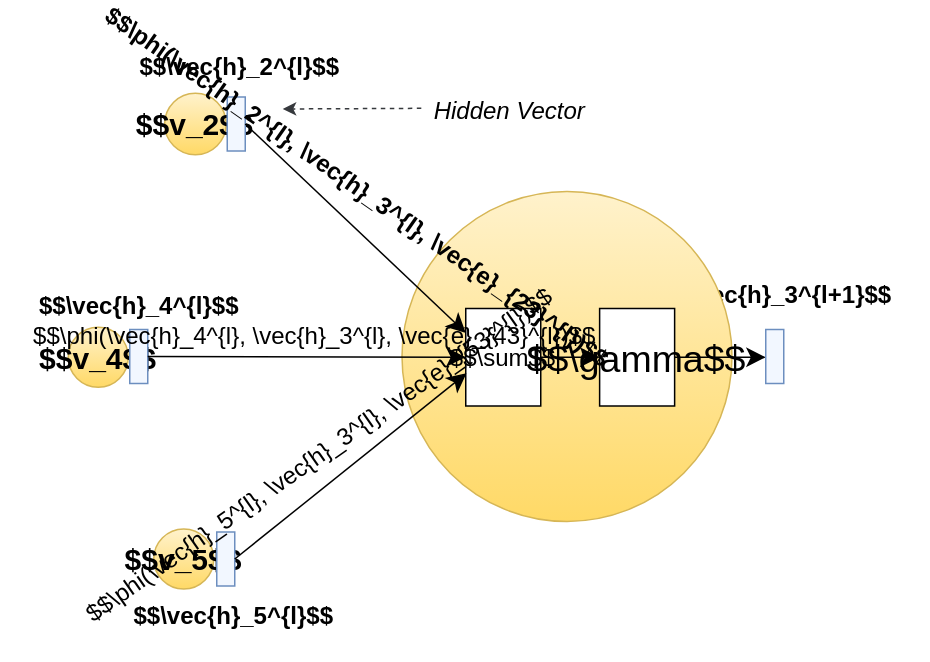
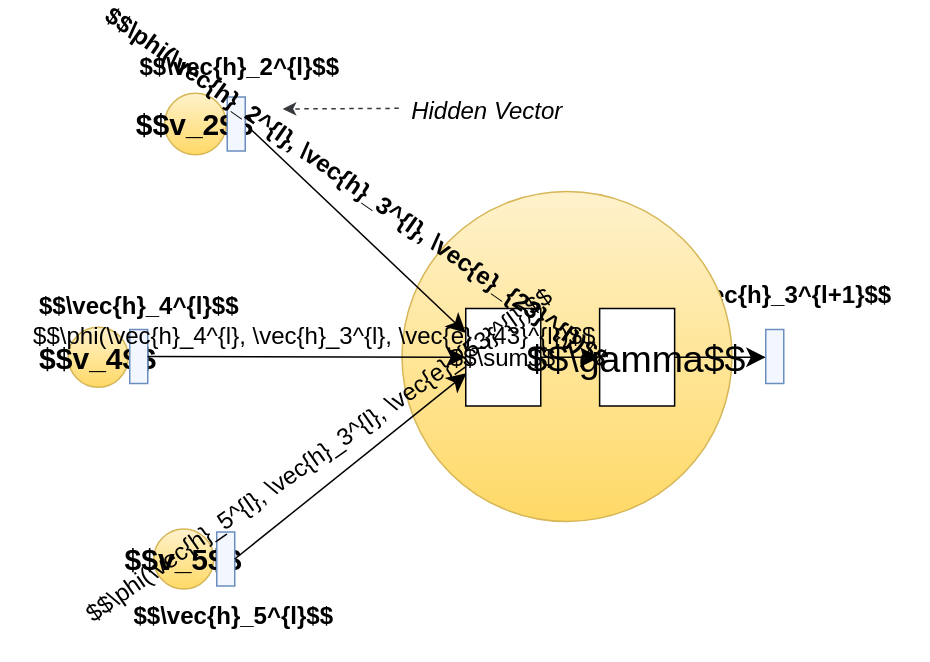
(509, 110) -> (487, 110)
